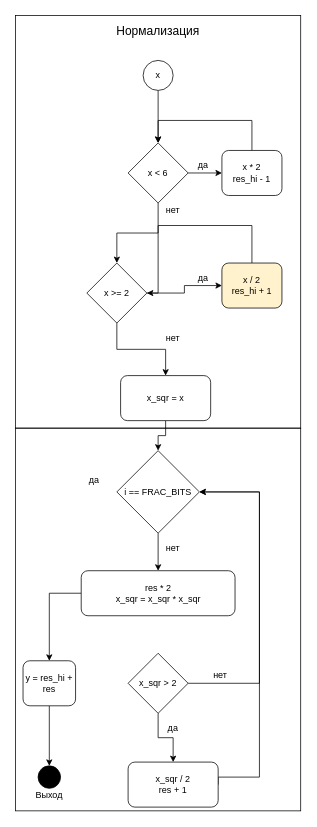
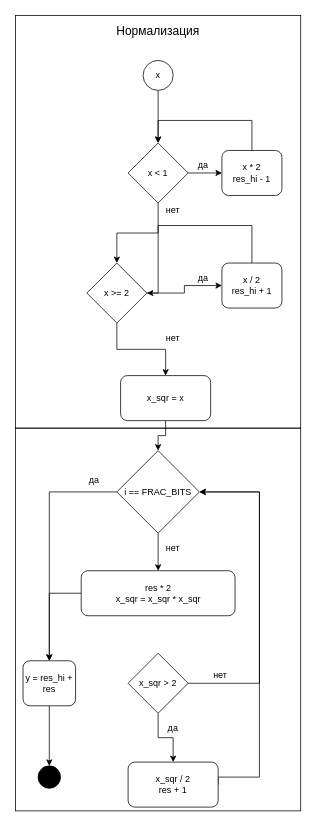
(158, 173) -> (158, 173)
(252, 285) -> (252, 285)
none -> (49, 507)
(49, 795) -> none
